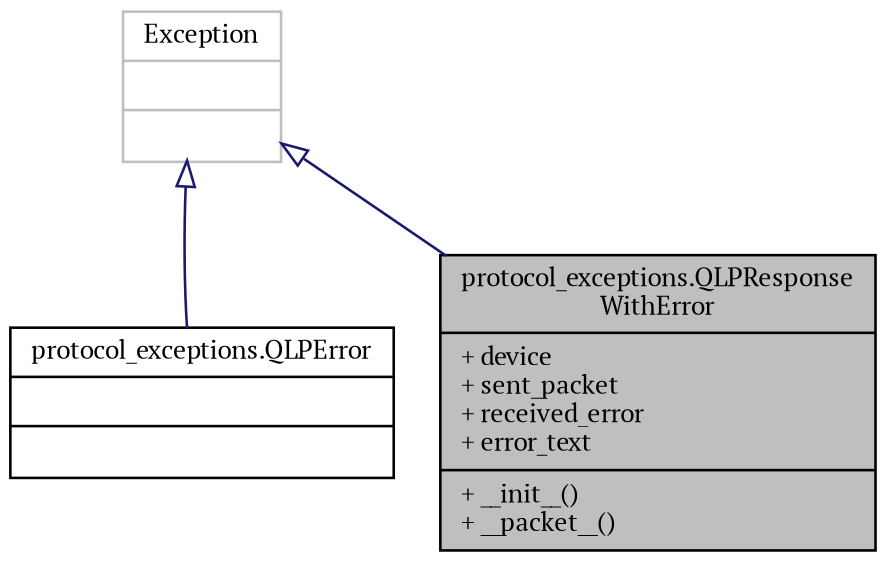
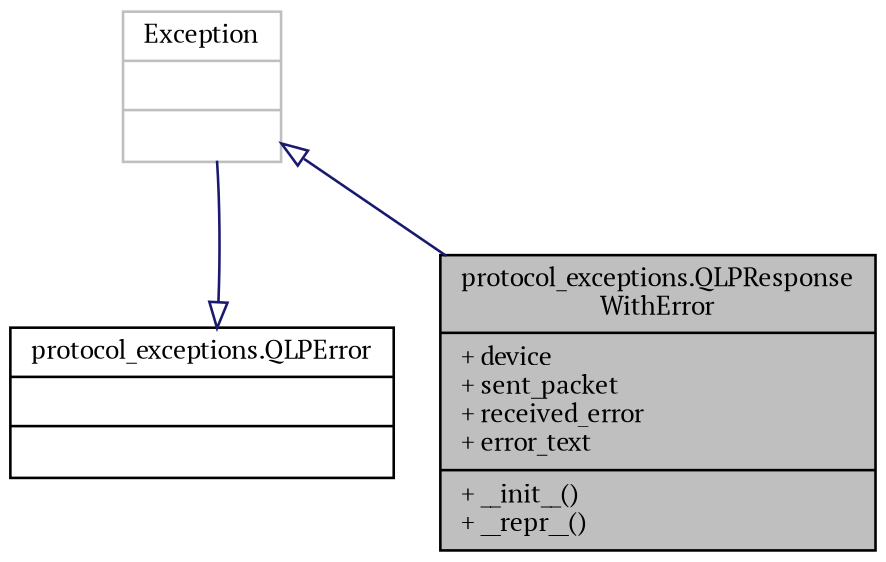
(185, 257) -> (219, 231)
(540, 523) -> (525, 523)
